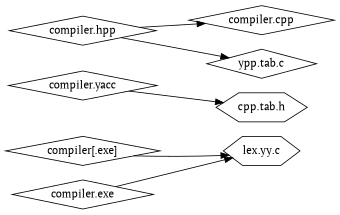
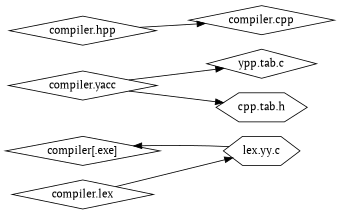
(171, 47) -> (172, 75)
(177, 156) -> (186, 146)
(83, 194) -> (83, 194)
